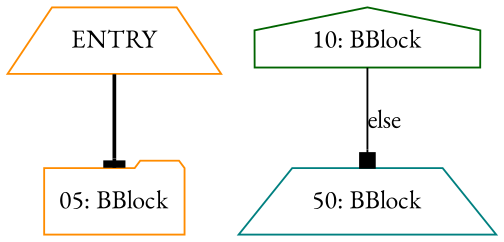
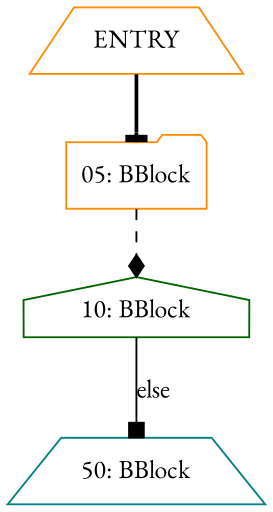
none -> (136, 232)
